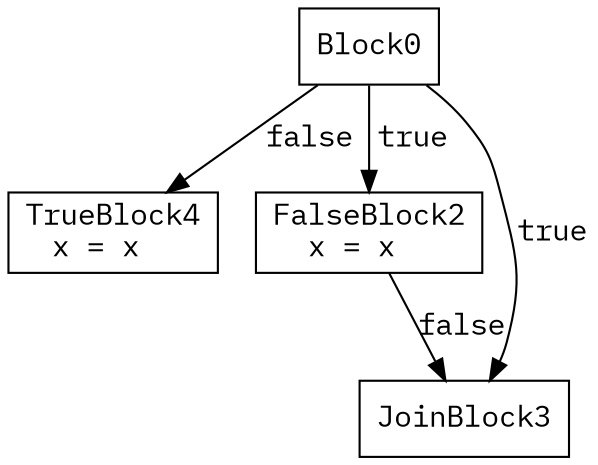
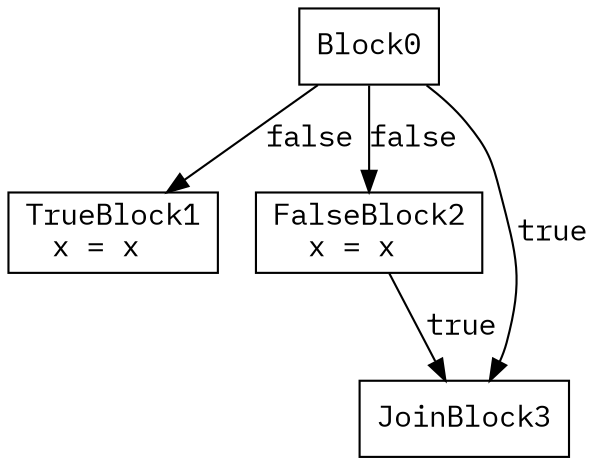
(414, 139) -> (414, 139)
(113, 233) -> (113, 233)
(462, 327) -> (462, 327)
